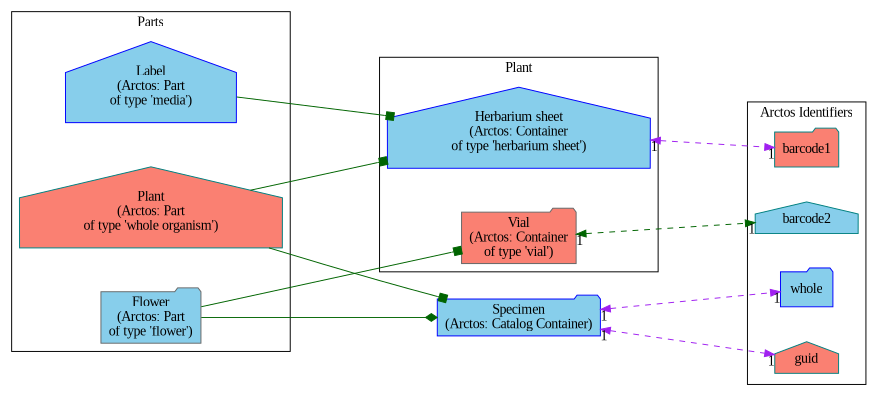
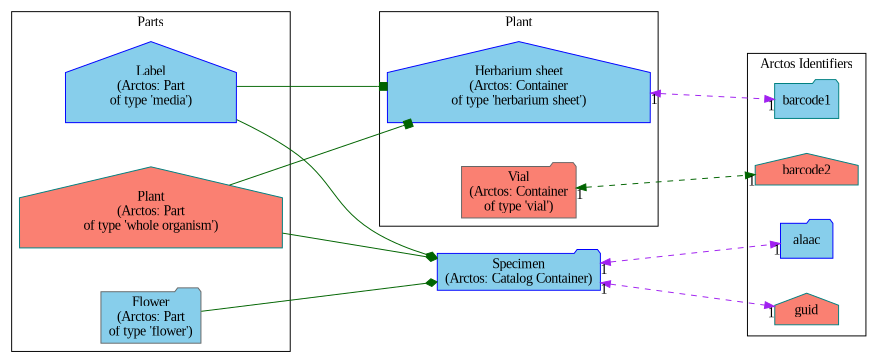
(807, 150) -> (807, 101)
none -> (330, 189)
(807, 219) -> (807, 171)
(340, 269) -> (354, 245)
(326, 279) -> none
(807, 289) -> (807, 241)
